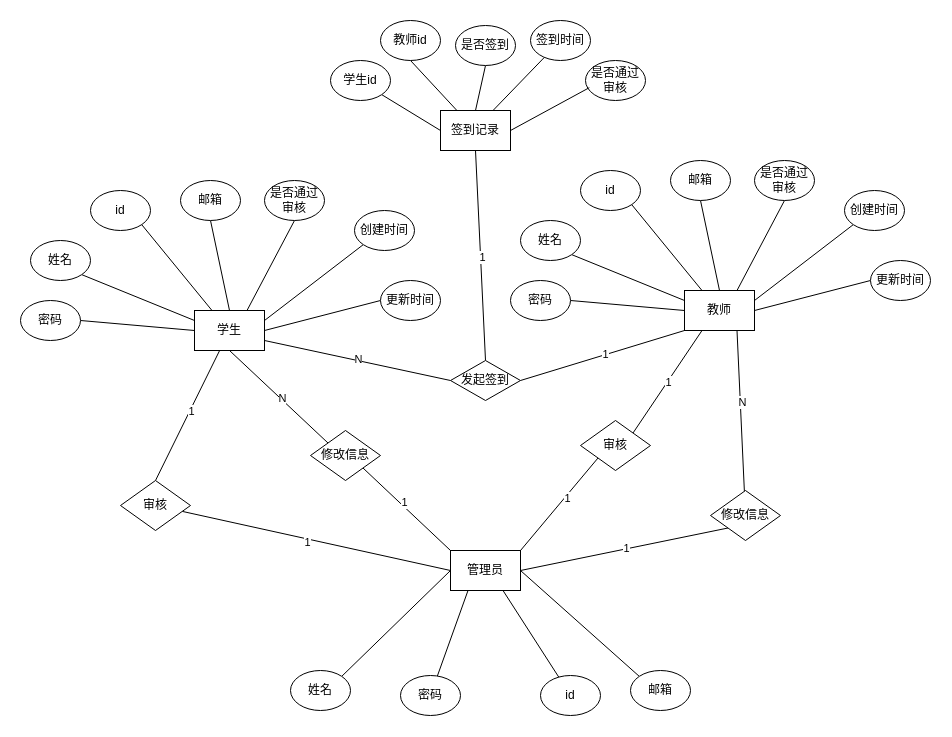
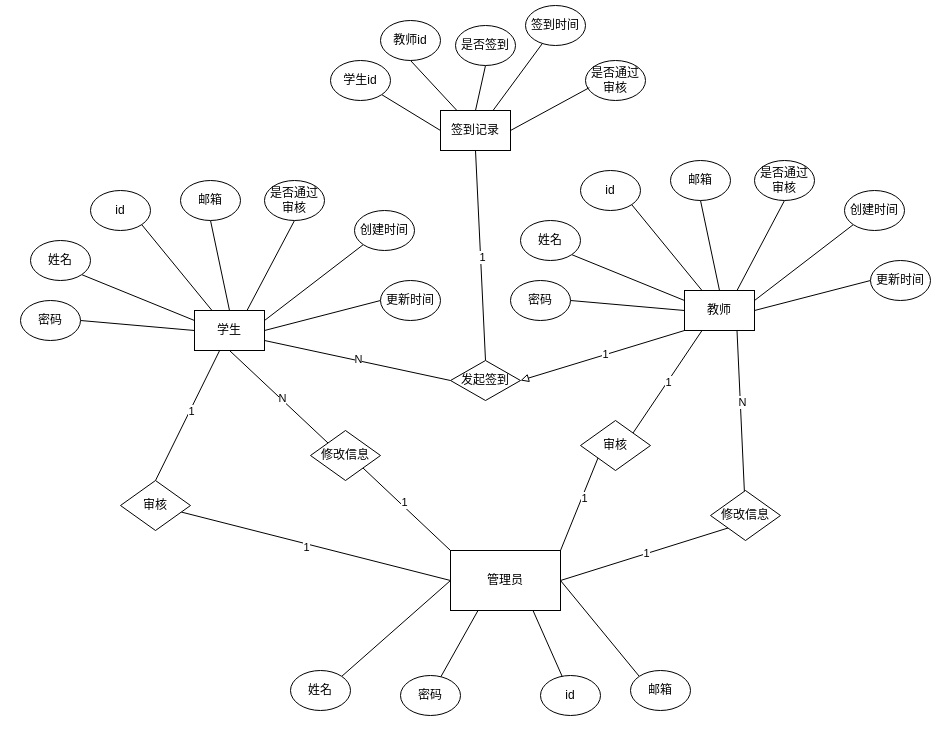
(561, 41) -> (556, 26)
(526, 379) -> (529, 378)
(486, 571) -> (506, 581)
